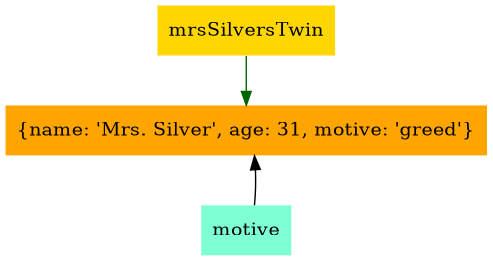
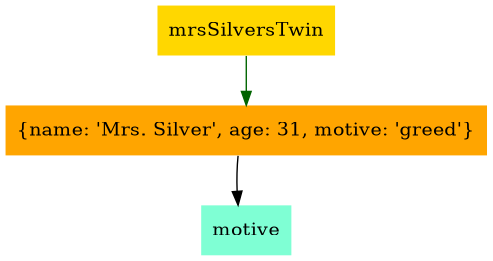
(256, 187) -> (237, 174)
